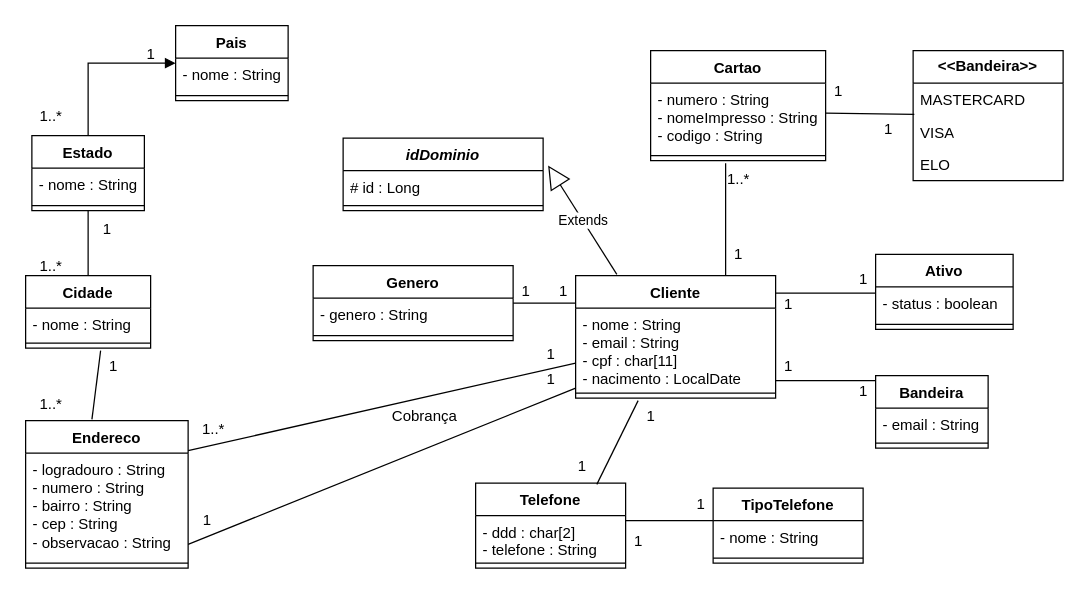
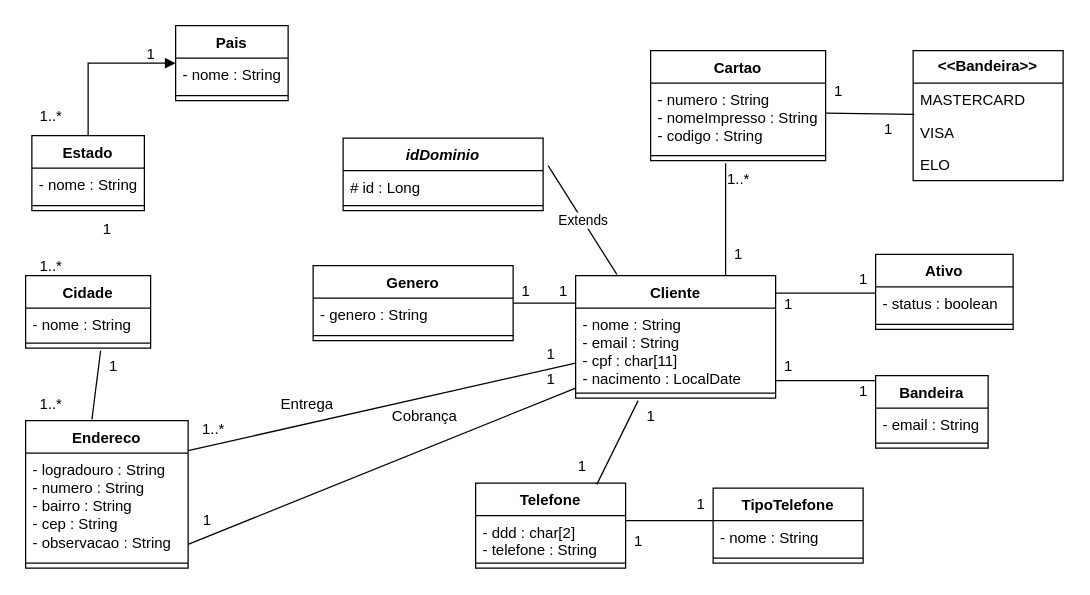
(561, 186) -> (555, 176)
(88, 245) -> none
none -> (307, 404)
